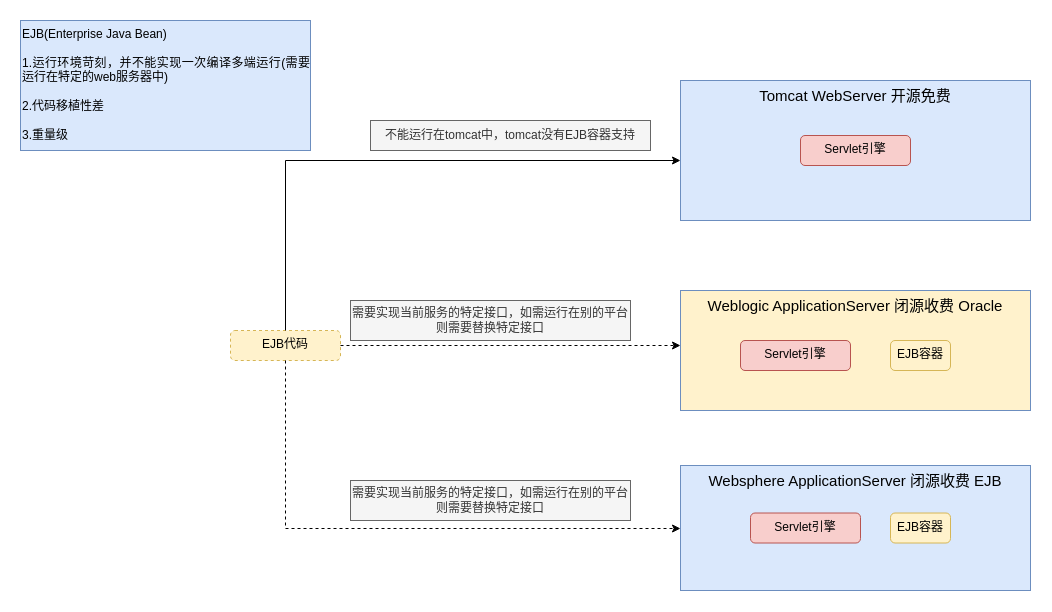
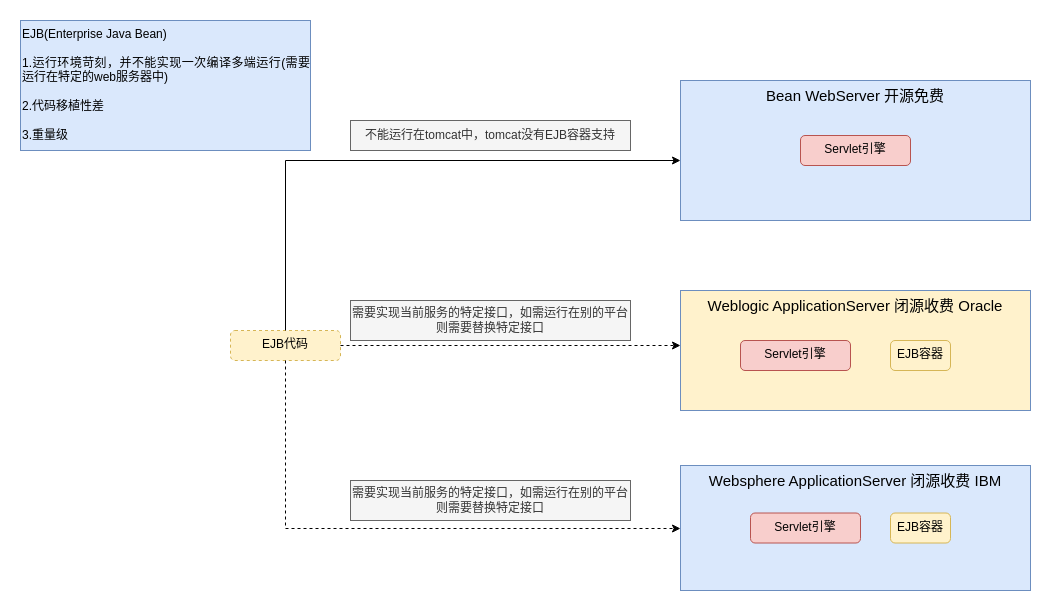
(856, 97) -> (856, 97)
(511, 136) -> (491, 136)
(856, 482) -> (856, 482)
